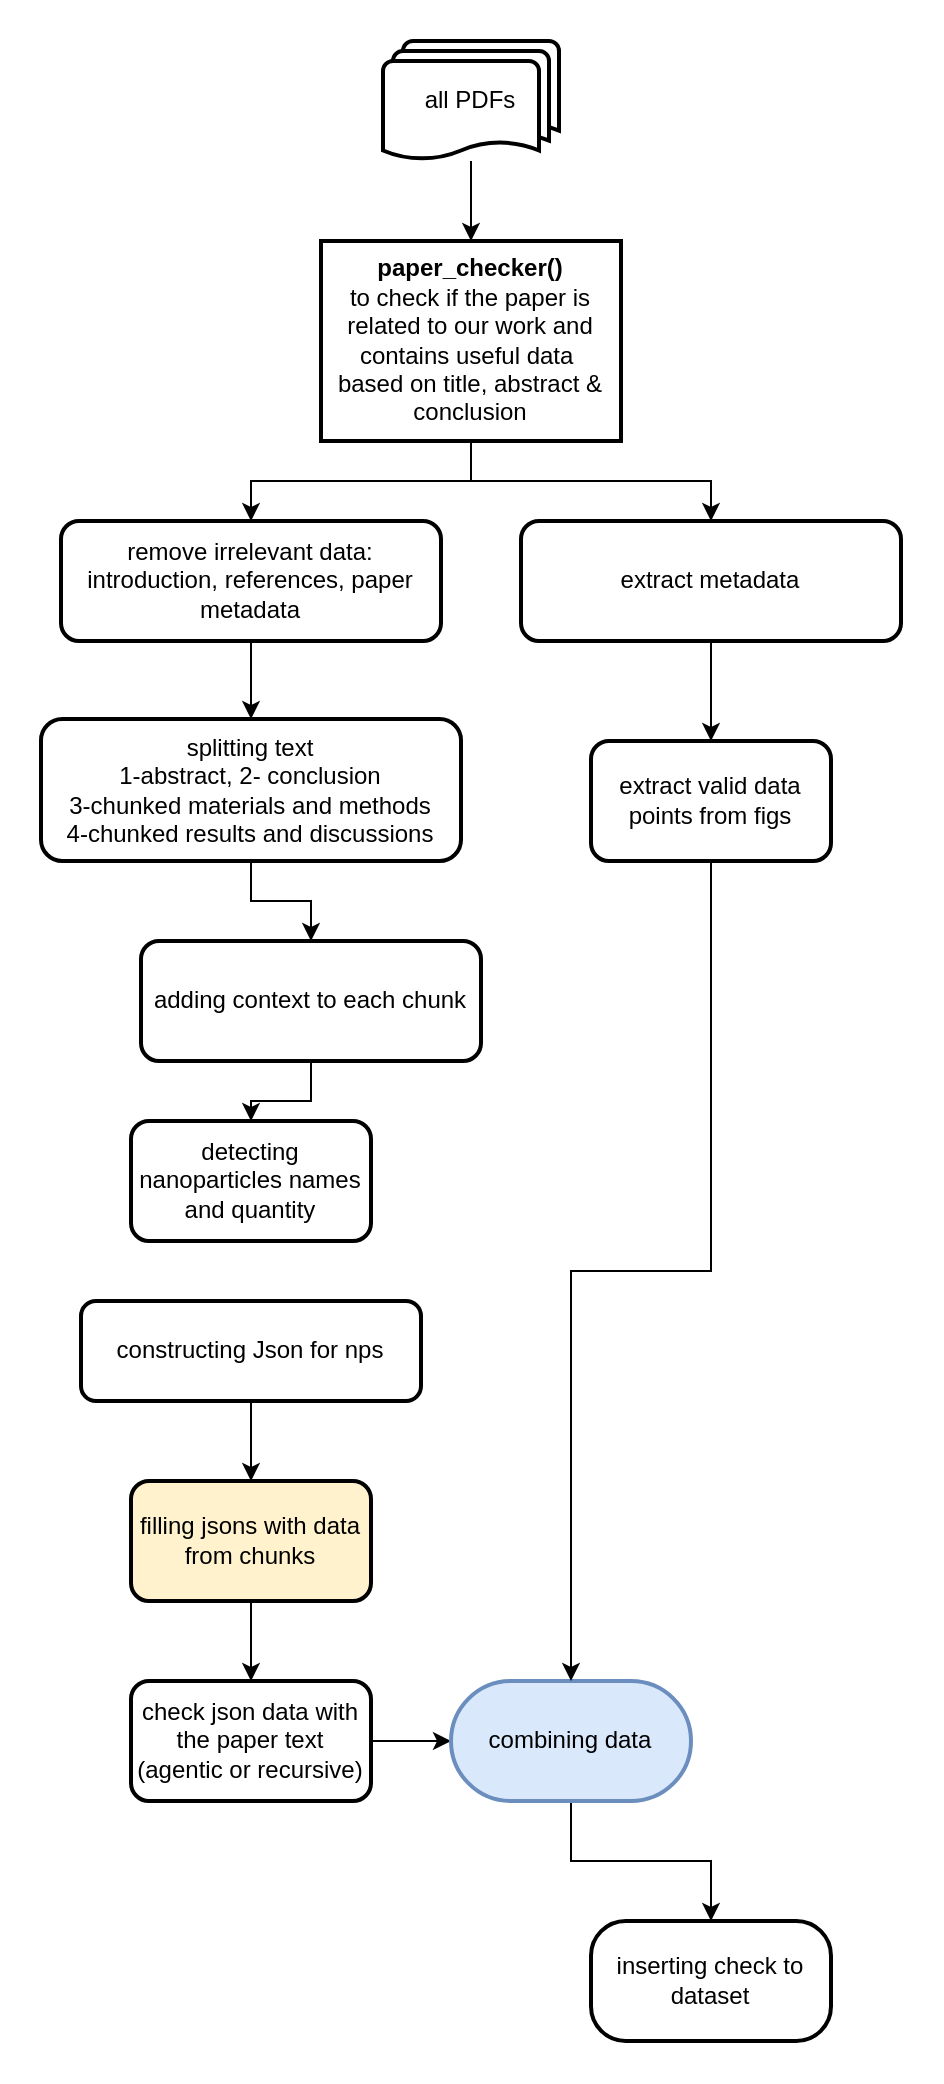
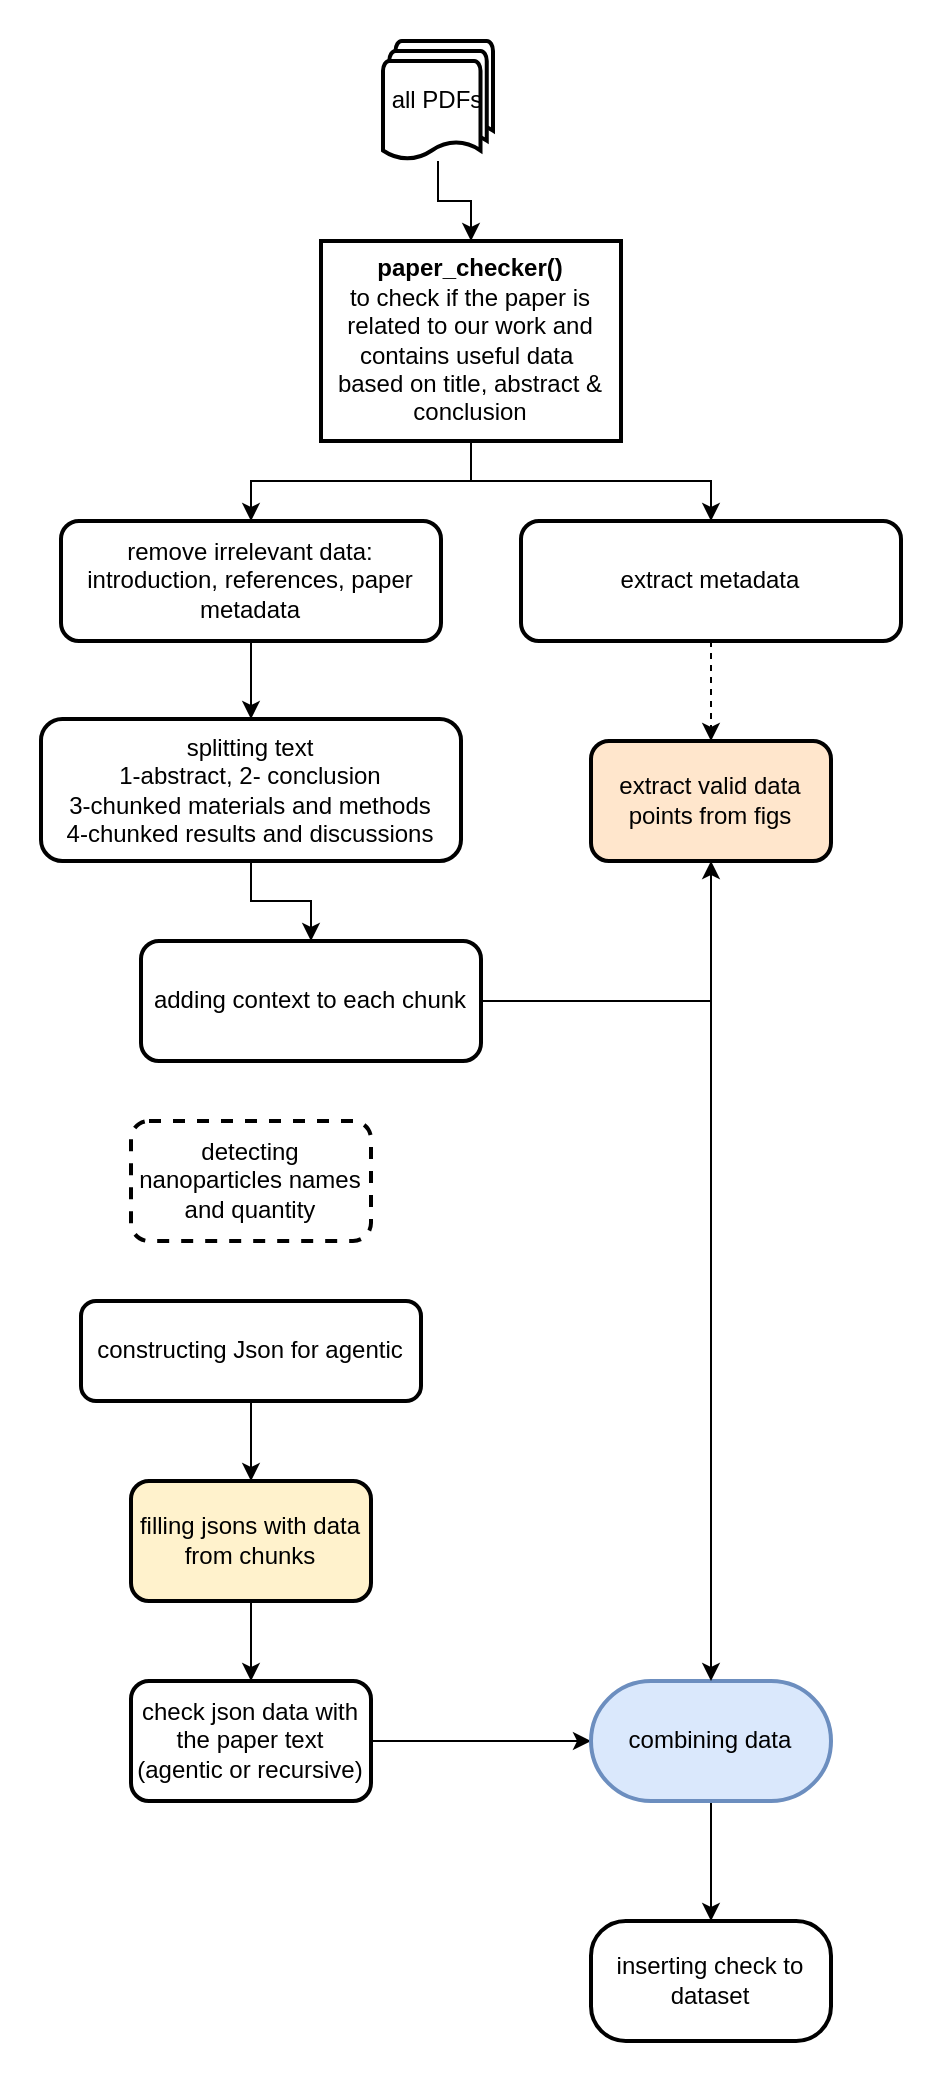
(471, 101) -> (438, 101)
(711, 685) -> (711, 685)
(711, 801) -> (711, 801)
(298, 1101) -> (594, 1001)
(251, 1181) -> (251, 1181)
(251, 1351) -> (251, 1351)
(571, 1741) -> (711, 1741)
